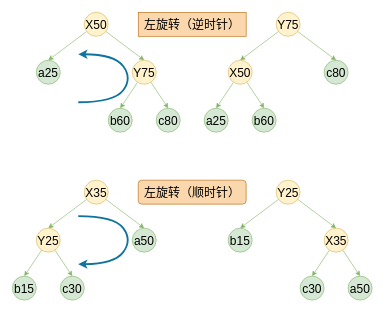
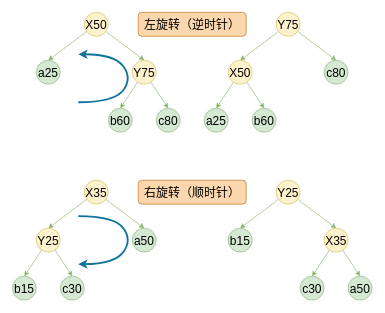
(192, 24) -> (192, 24)
(192, 192) -> (192, 192)
